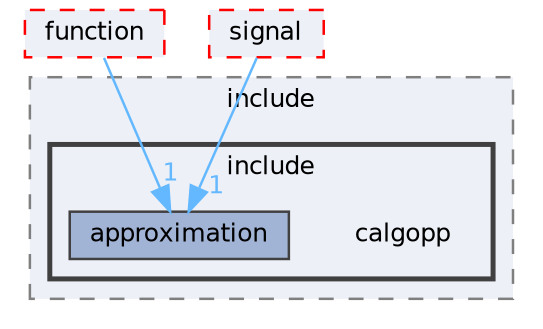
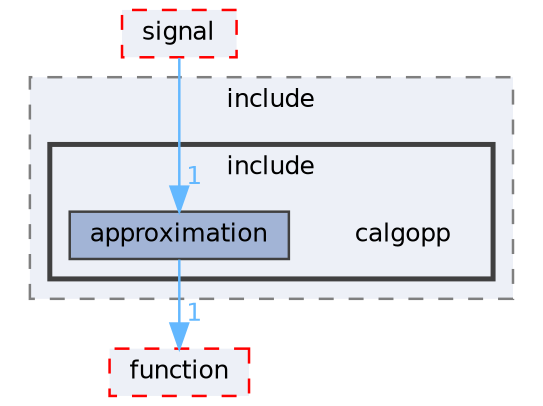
(132, 123) -> (179, 292)
